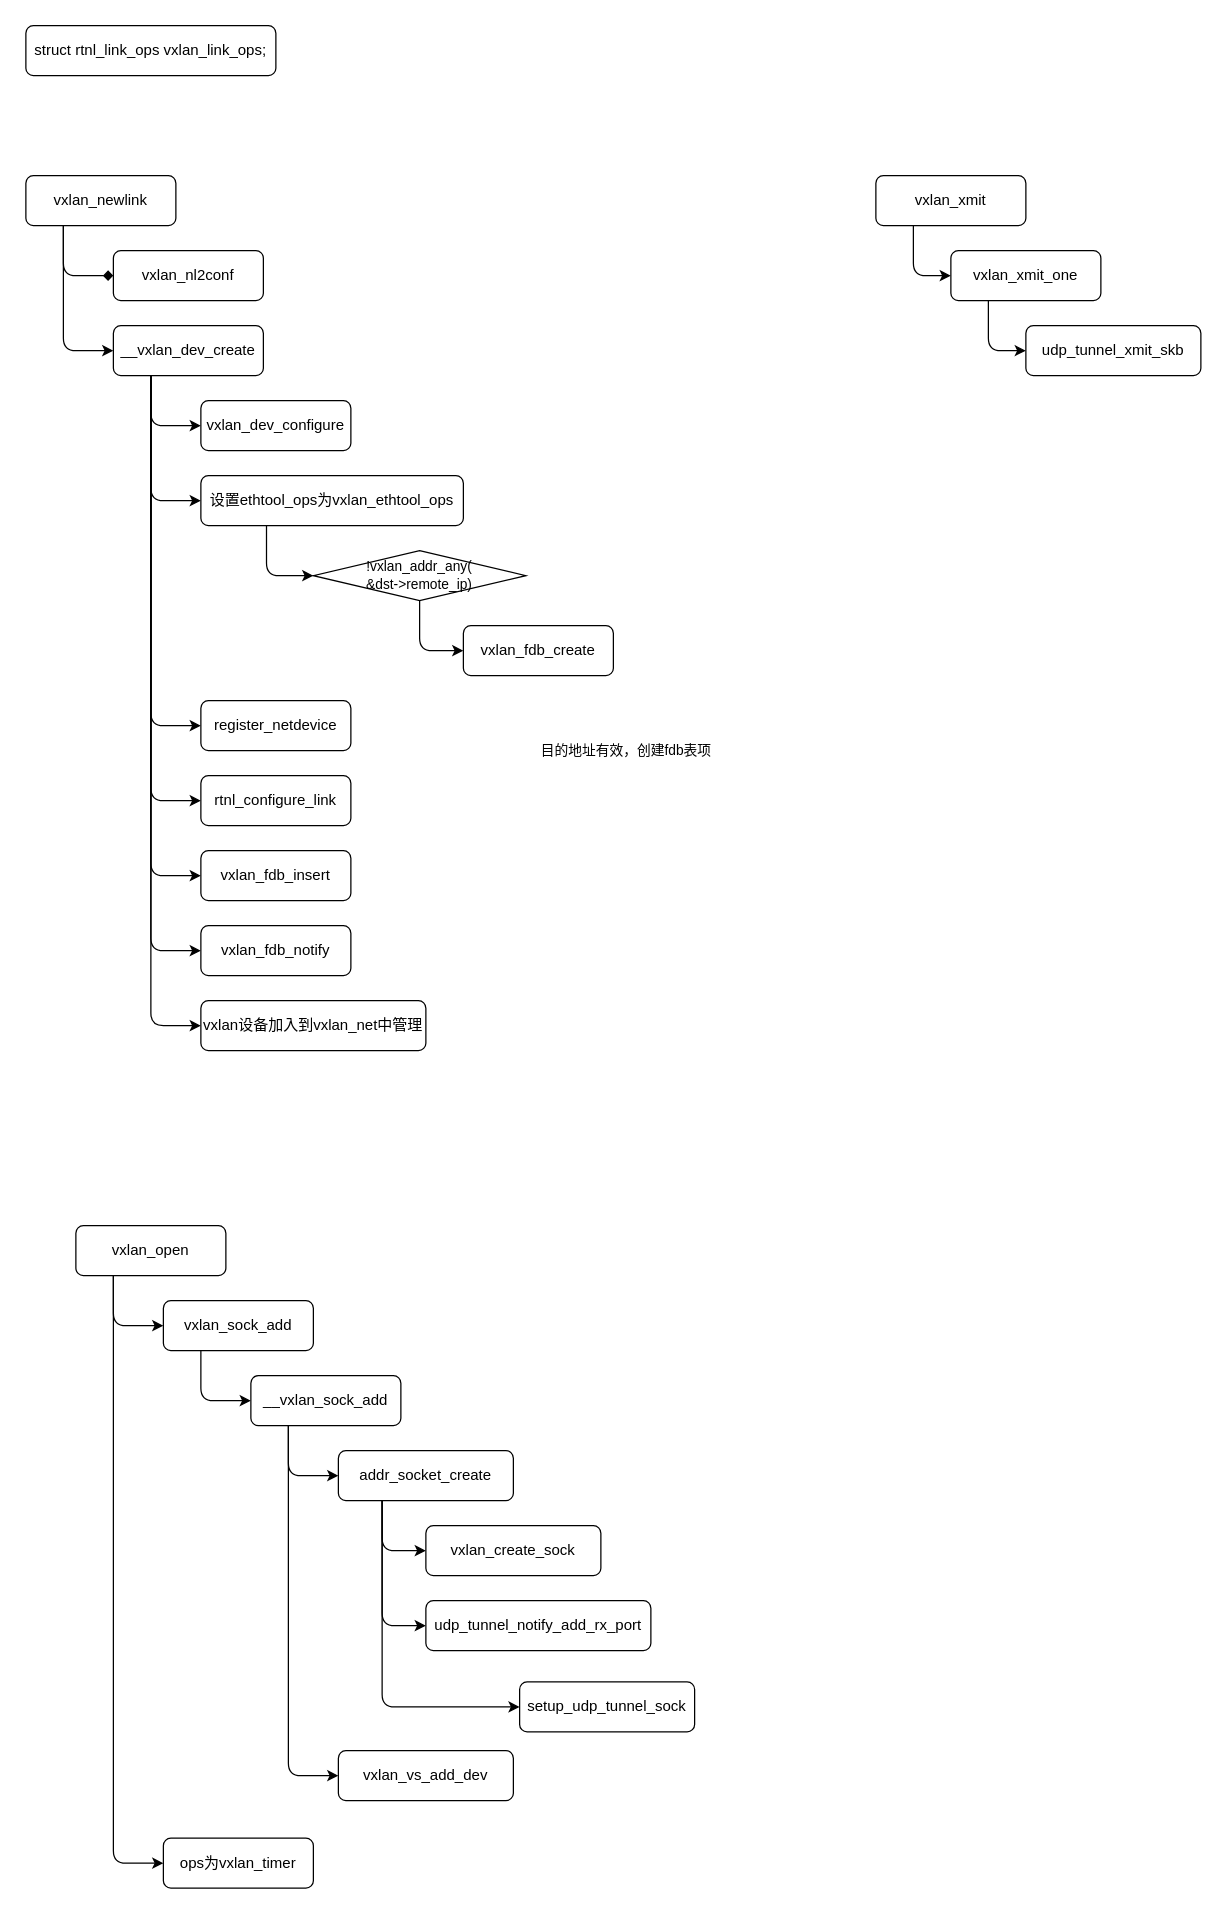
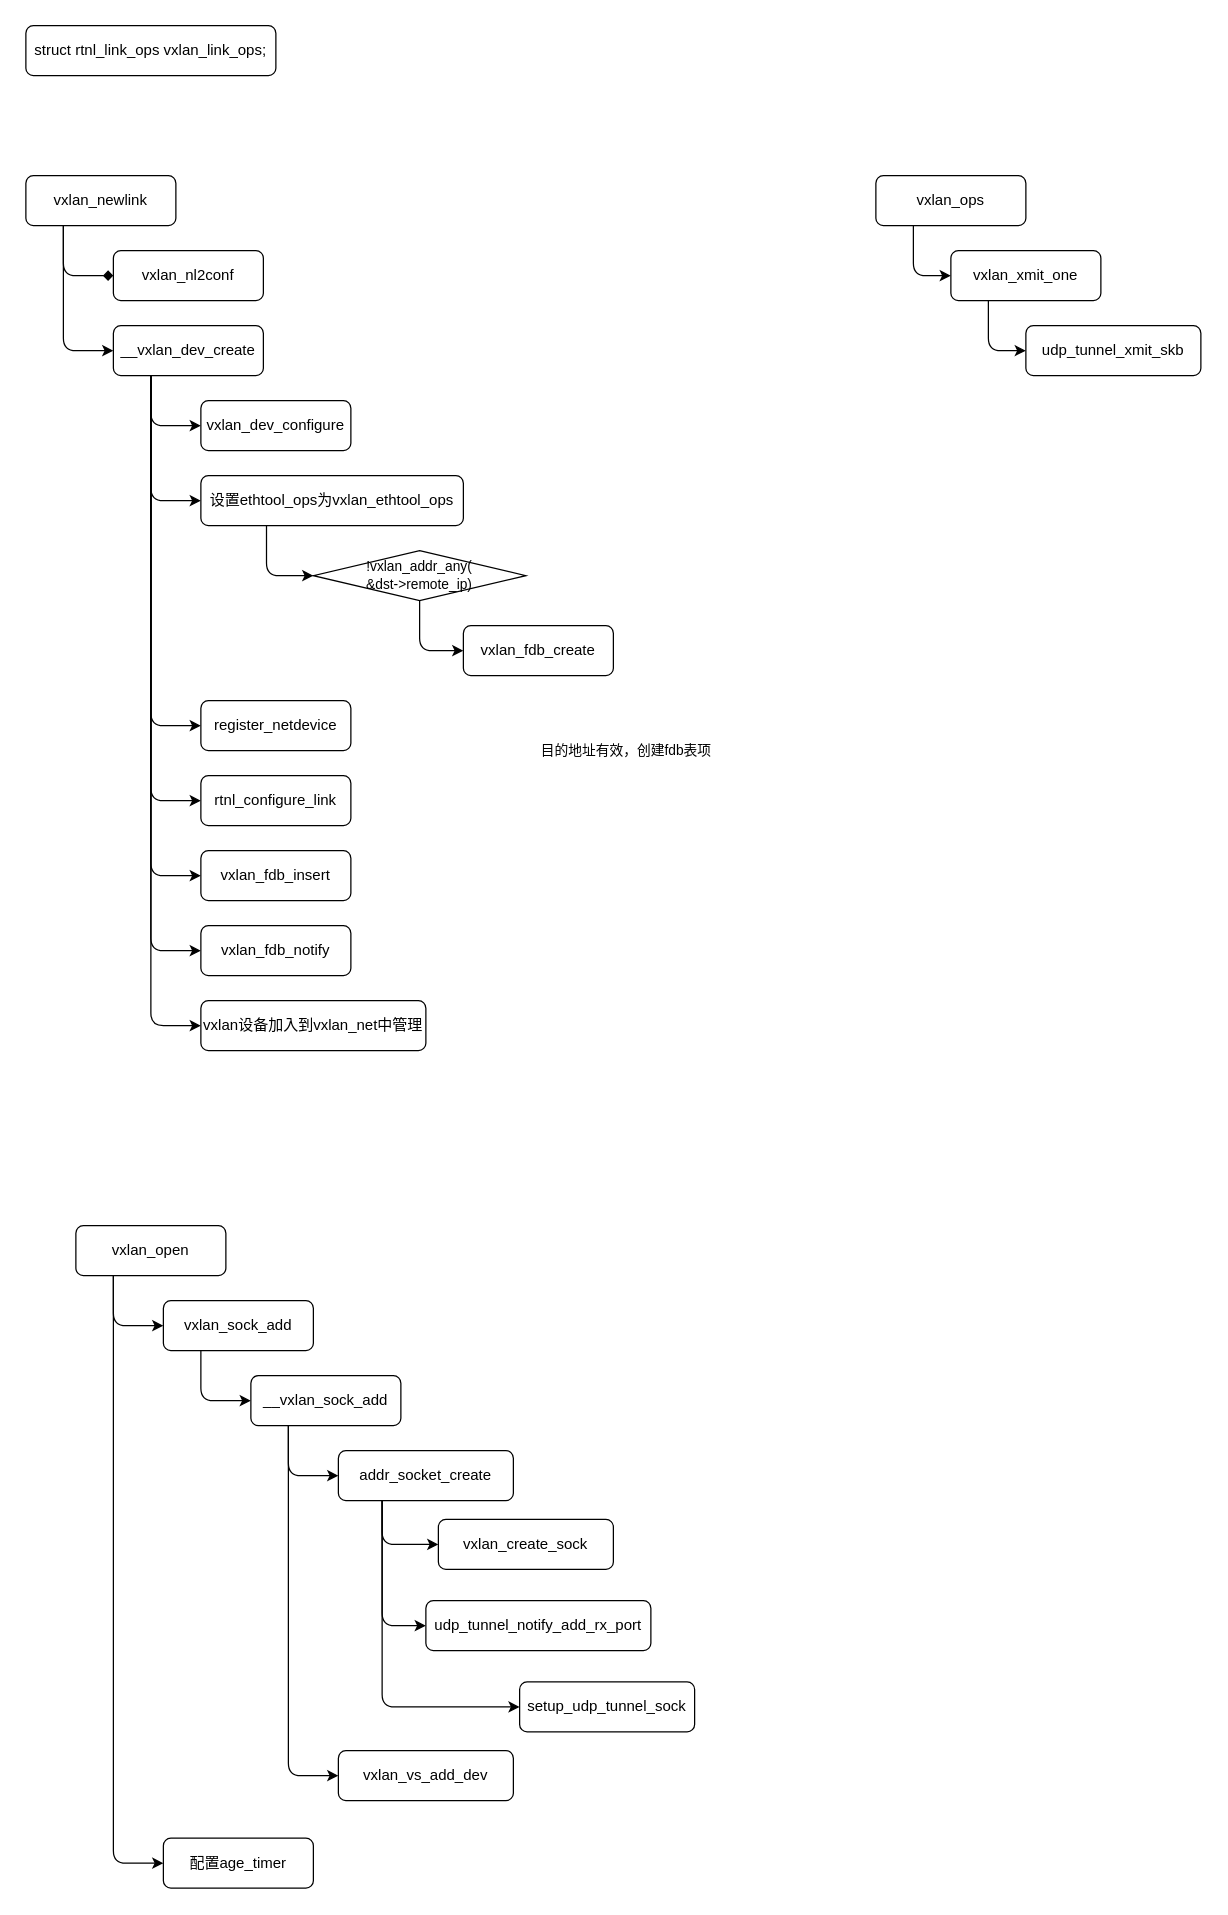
(951, 201) -> (951, 201)
(513, 1551) -> (526, 1544)
(238, 1863) -> (238, 1863)
